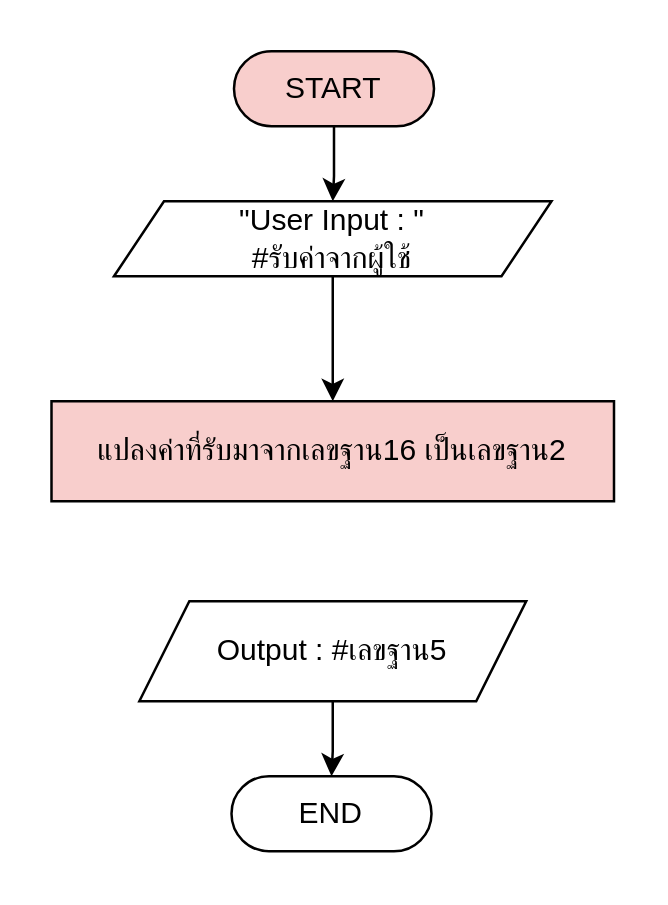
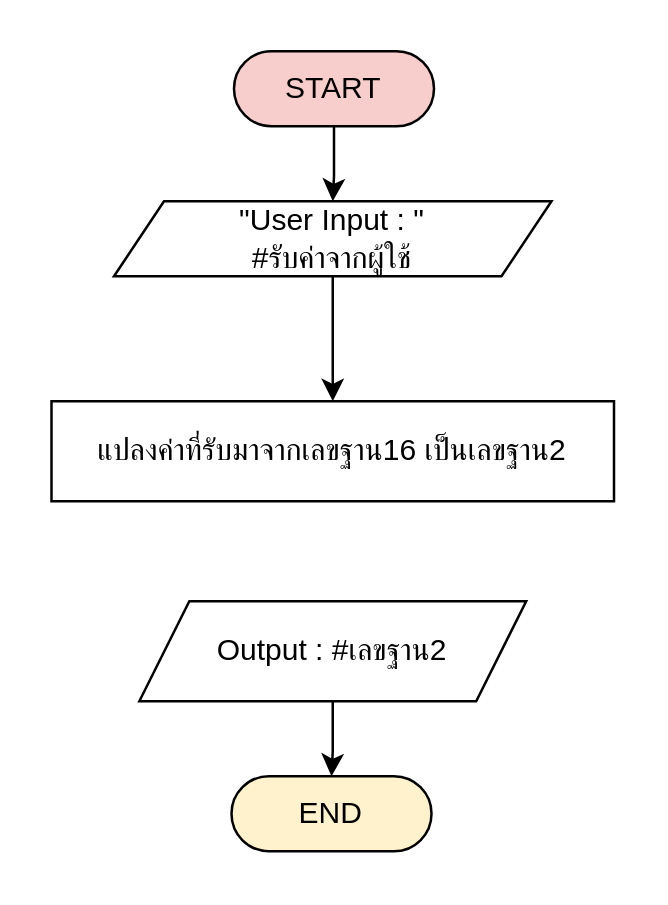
(333, 451) -> (333, 451)
(333, 651) -> (333, 651)
(331, 814) -> (331, 814)
